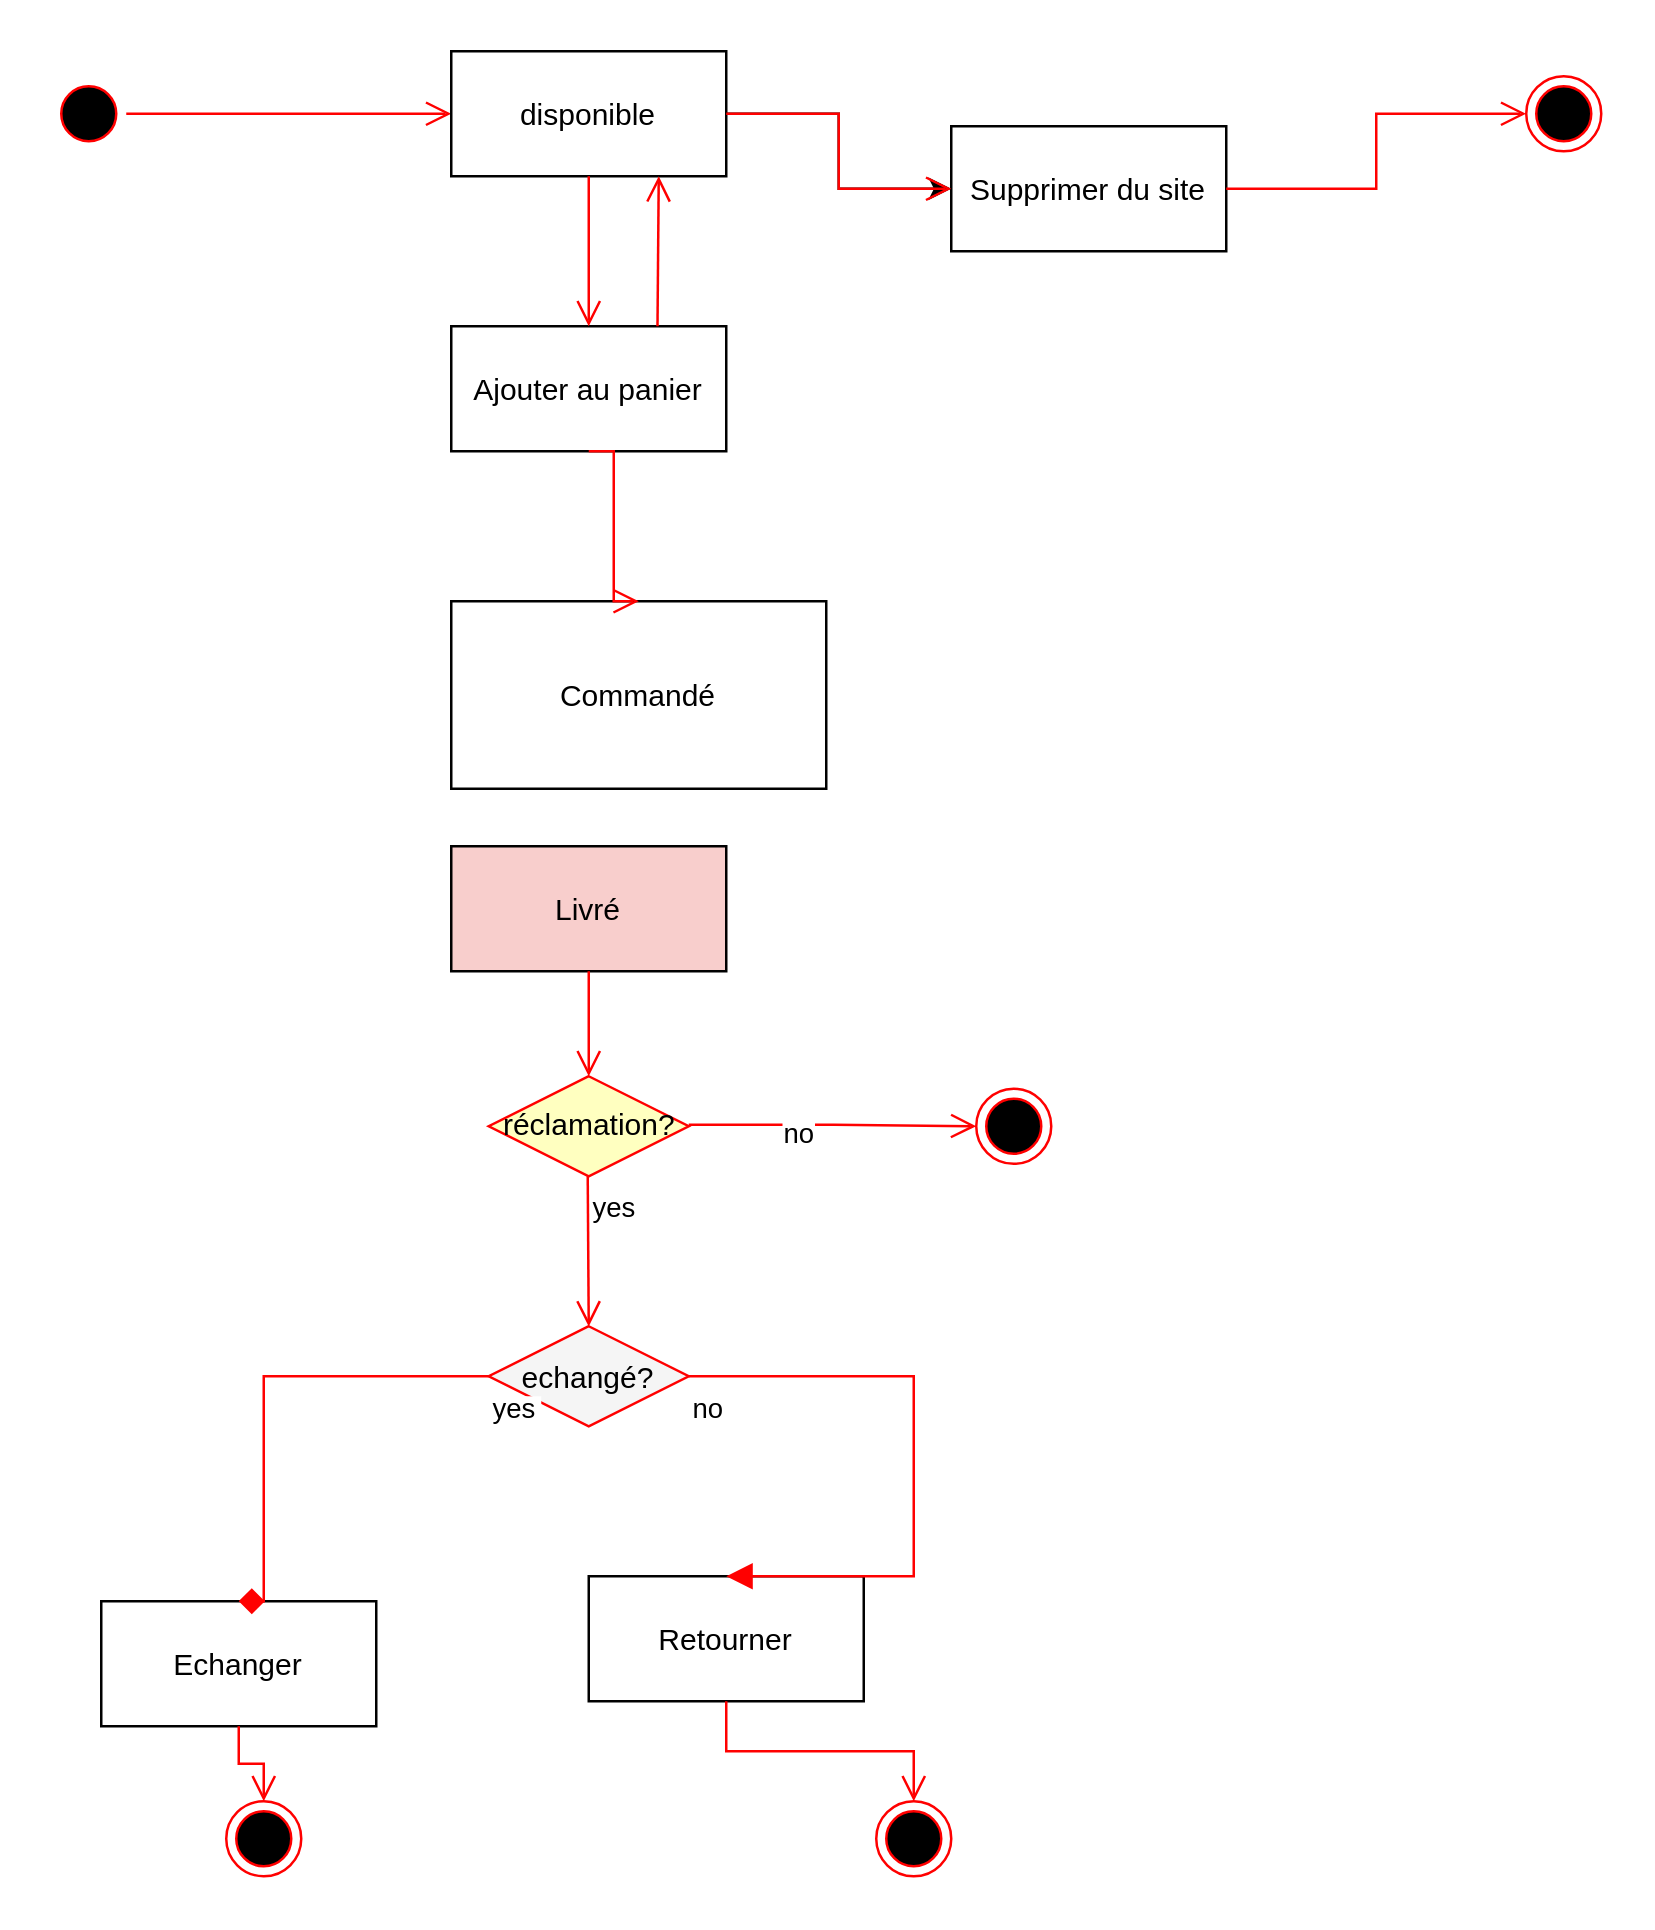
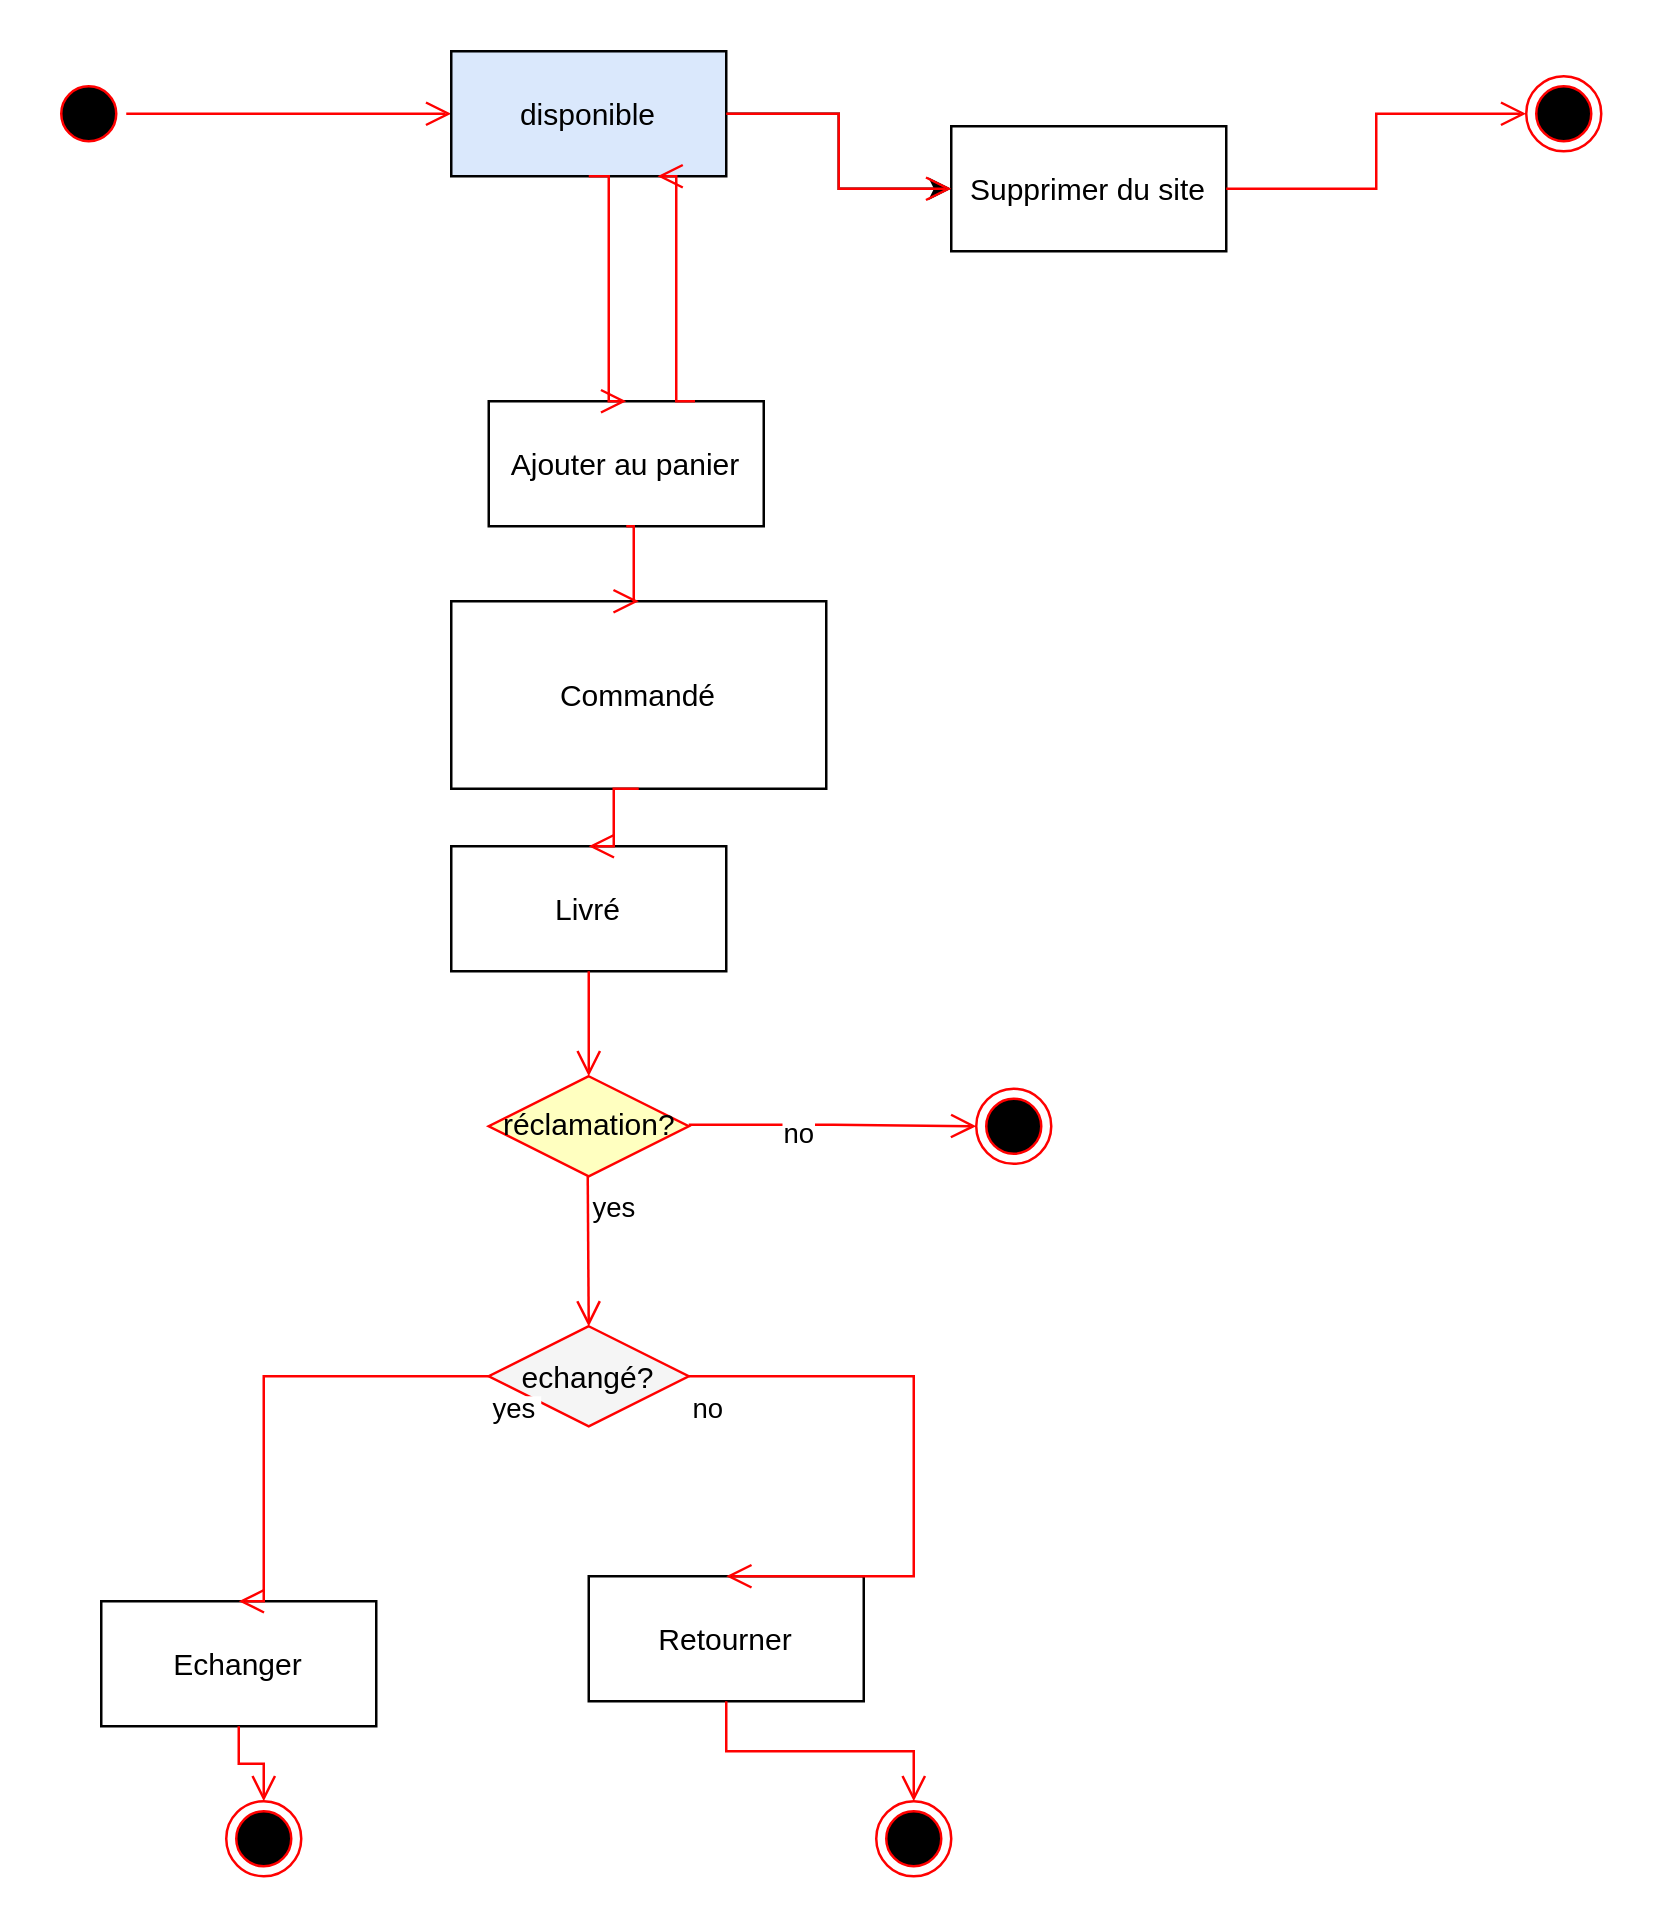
(589, 114) -> (589, 114)
(589, 389) -> (626, 464)
none -> (614, 814)
(589, 909) -> (589, 909)
(753, 1576) -> (744, 1576)
(264, 1601) -> (255, 1601)
